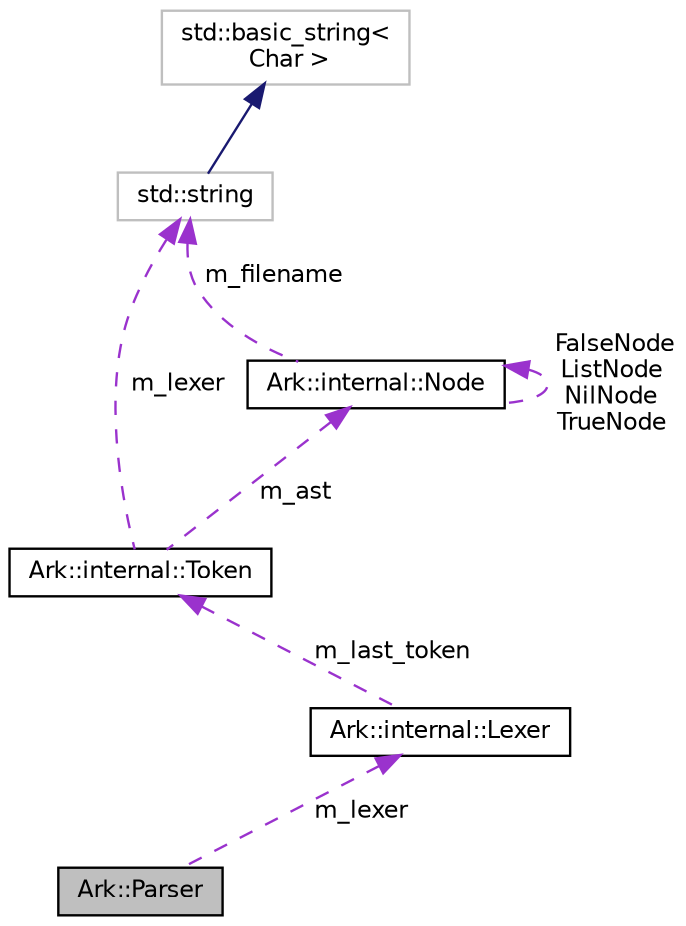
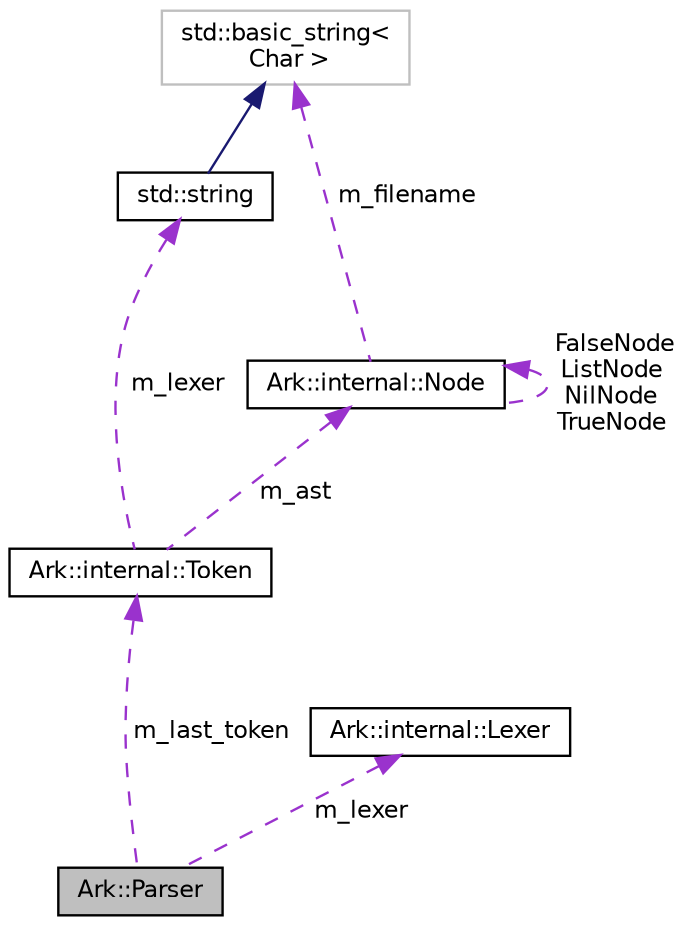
(195, 196) -> (195, 196)
(223, 319) -> (336, 234)
(301, 658) -> (126, 745)
